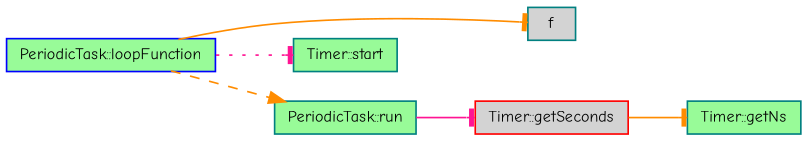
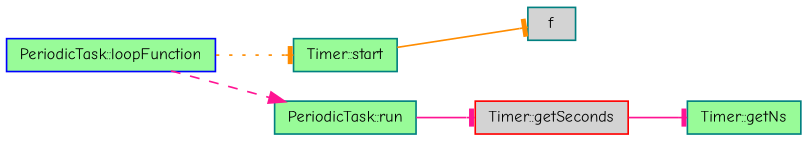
(348, 19) -> (458, 38)
(250, 55) -> (250, 55)
(220, 84) -> (220, 84)
(654, 118) -> (654, 118)
